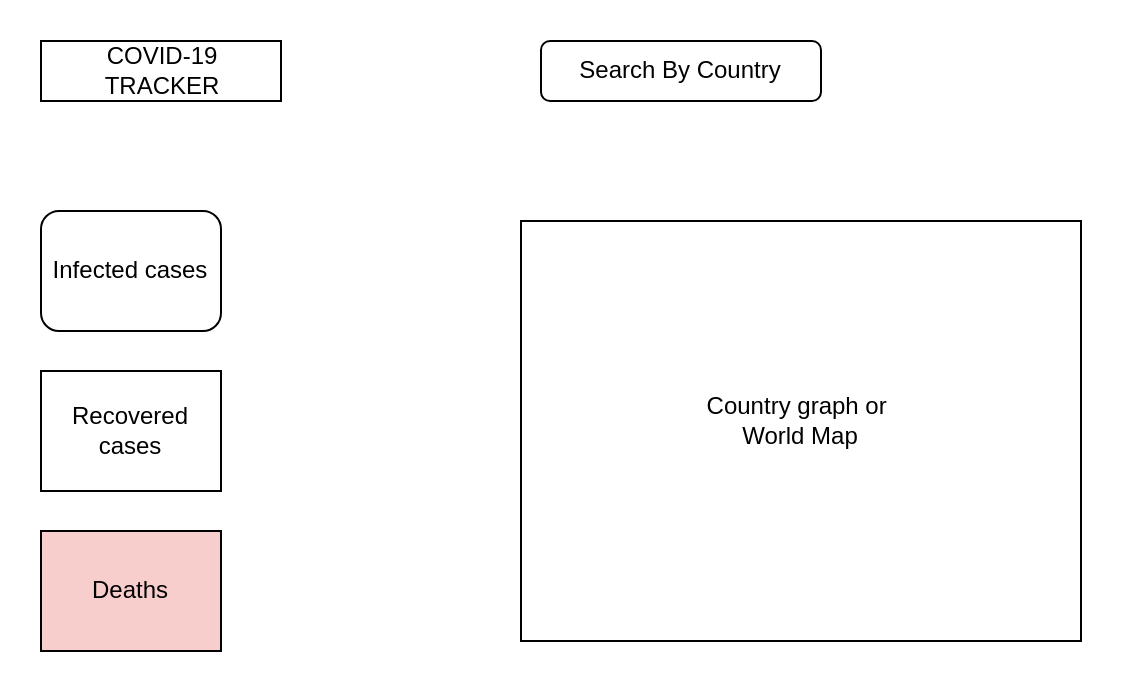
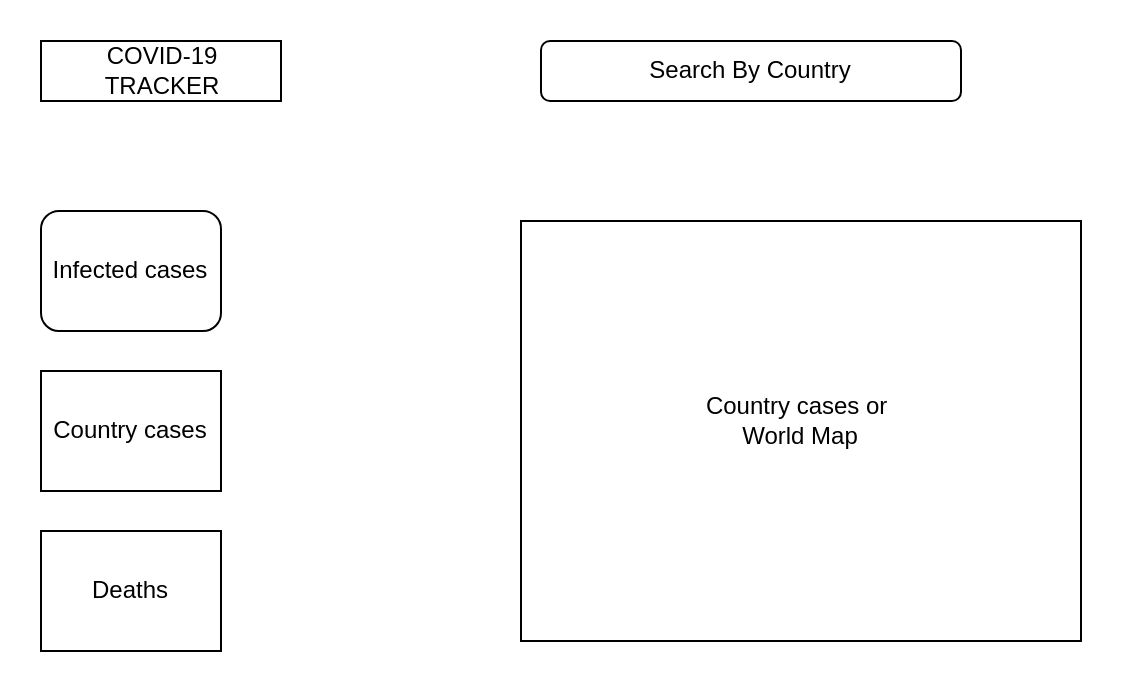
(681, 71) -> (751, 71)
(801, 421) -> (801, 421)
(131, 431) -> (131, 431)
(131, 591) -> (131, 591)
